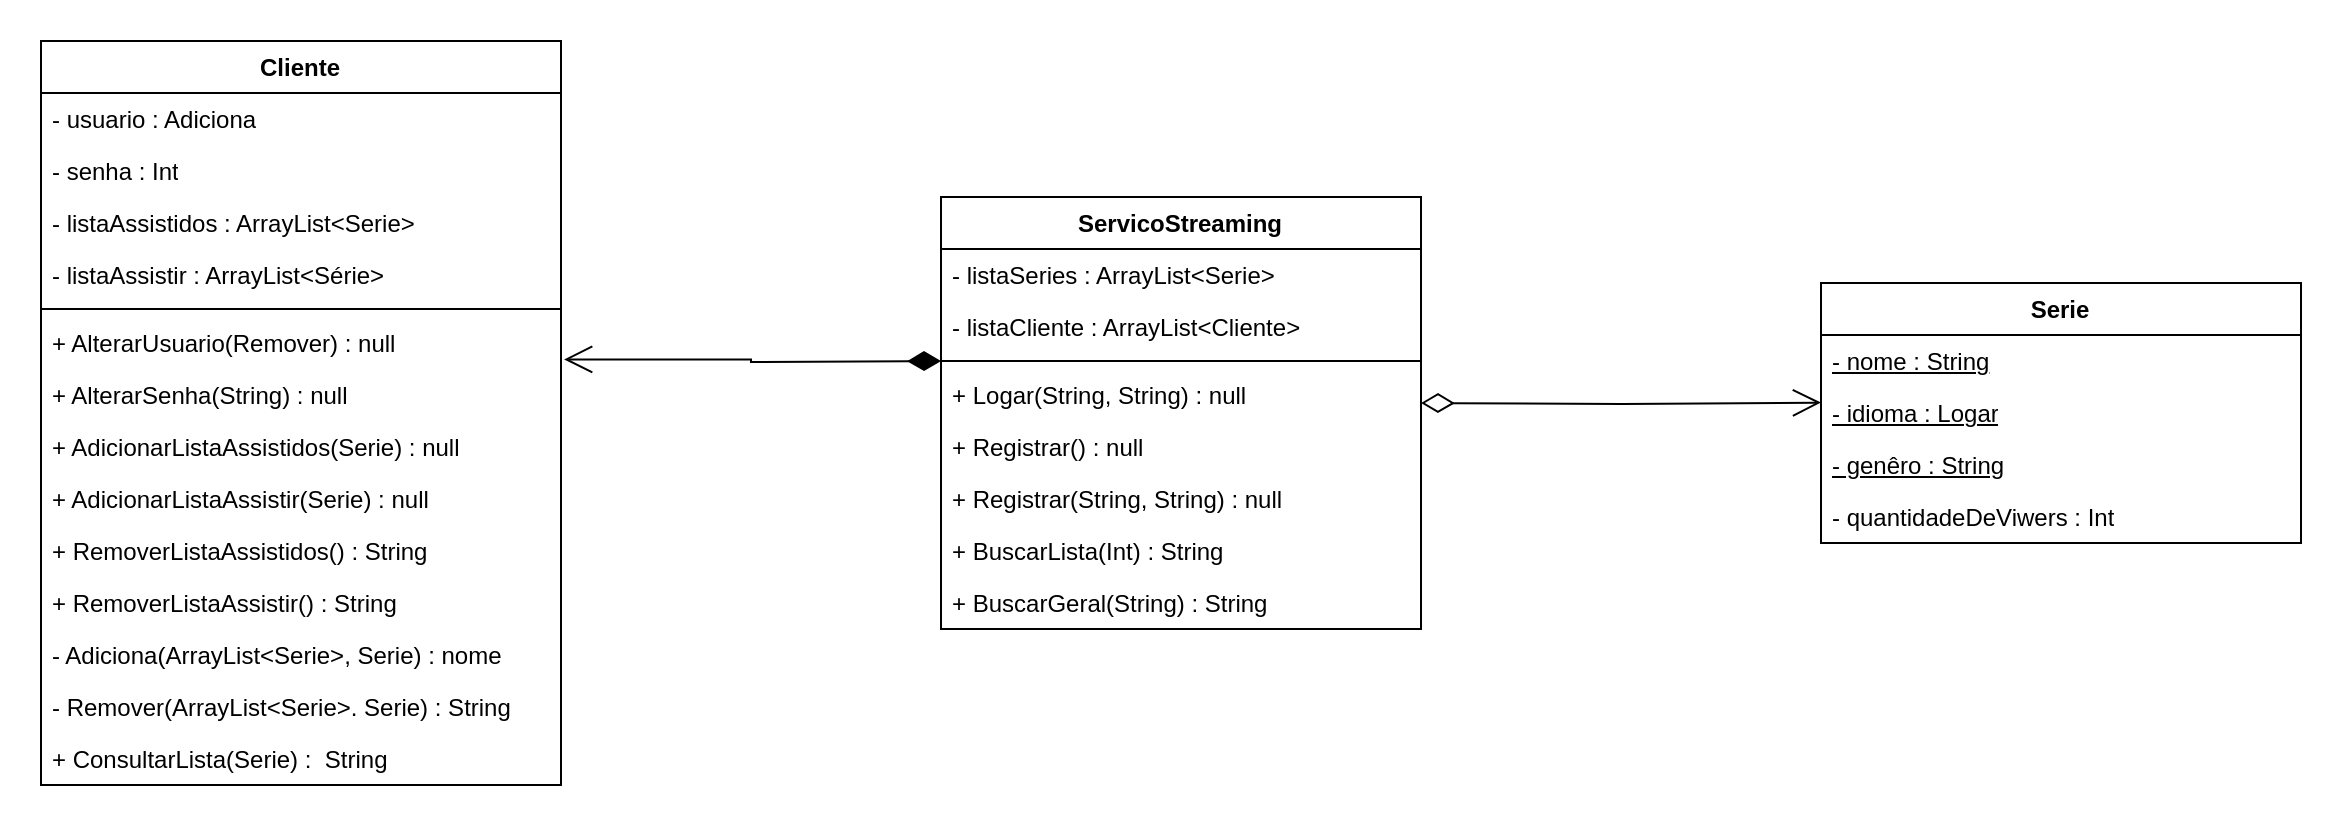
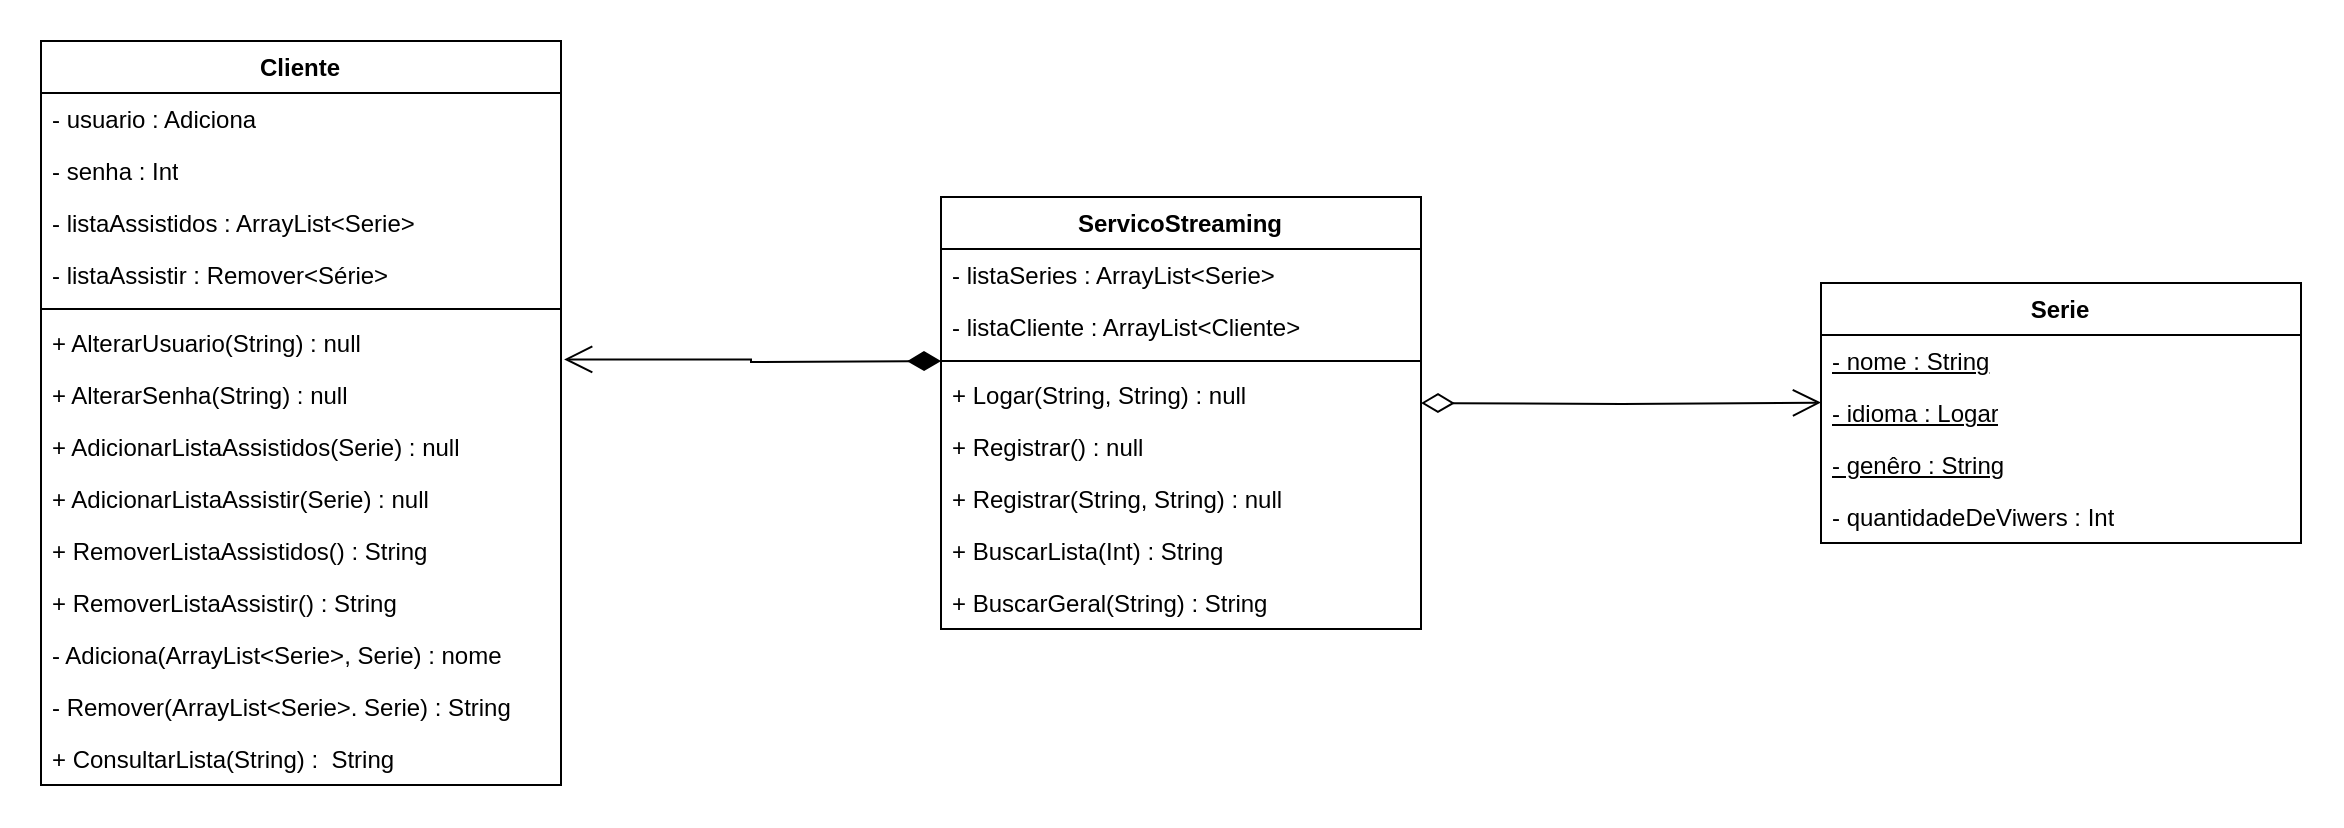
(250, 277) -> (240, 277)
(243, 345) -> (233, 345)
(250, 761) -> (257, 761)
